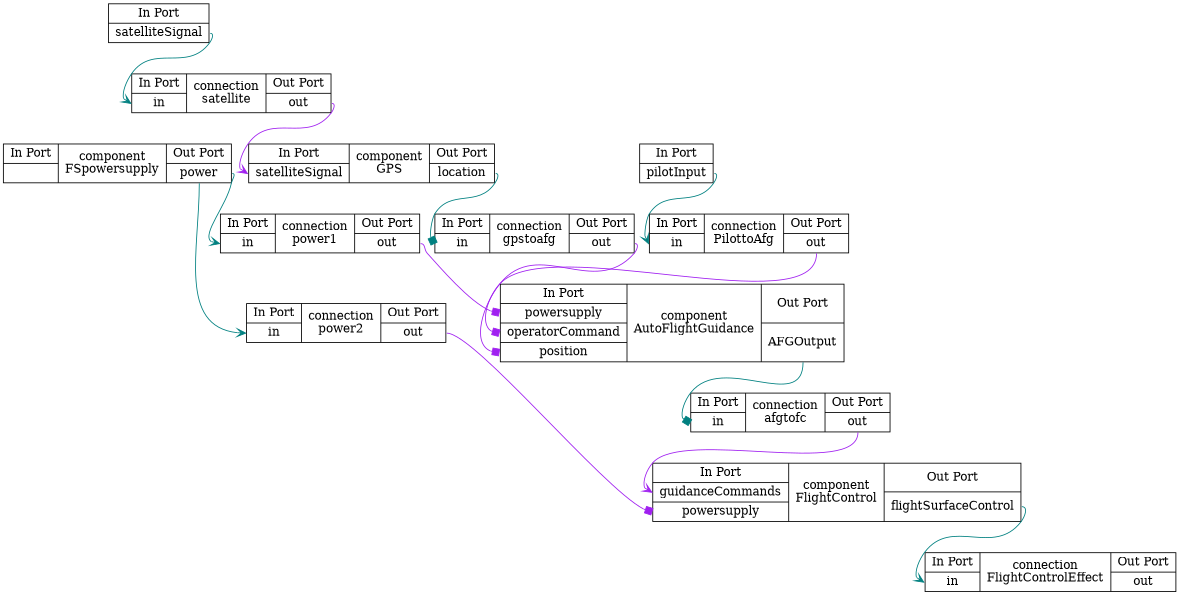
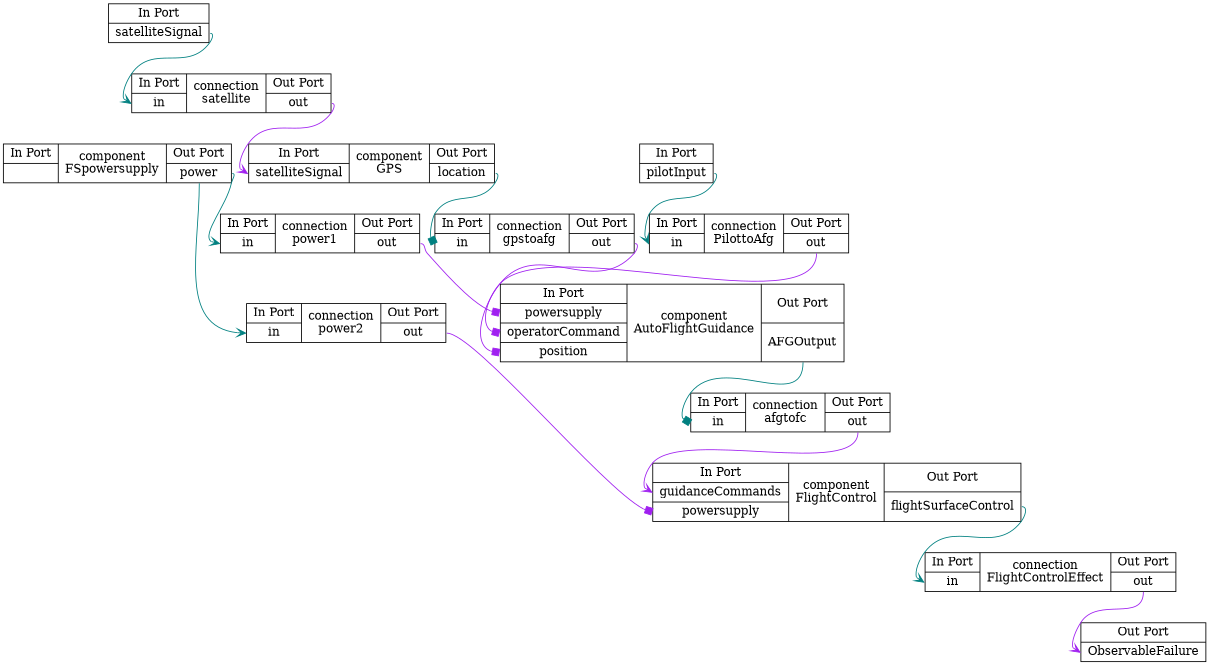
none -> (1143, 642)
